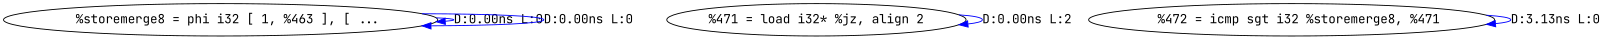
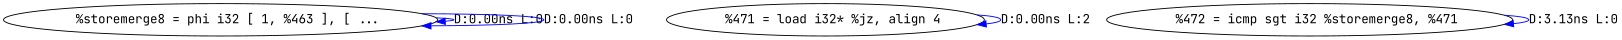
(816, 20) -> (825, 20)
